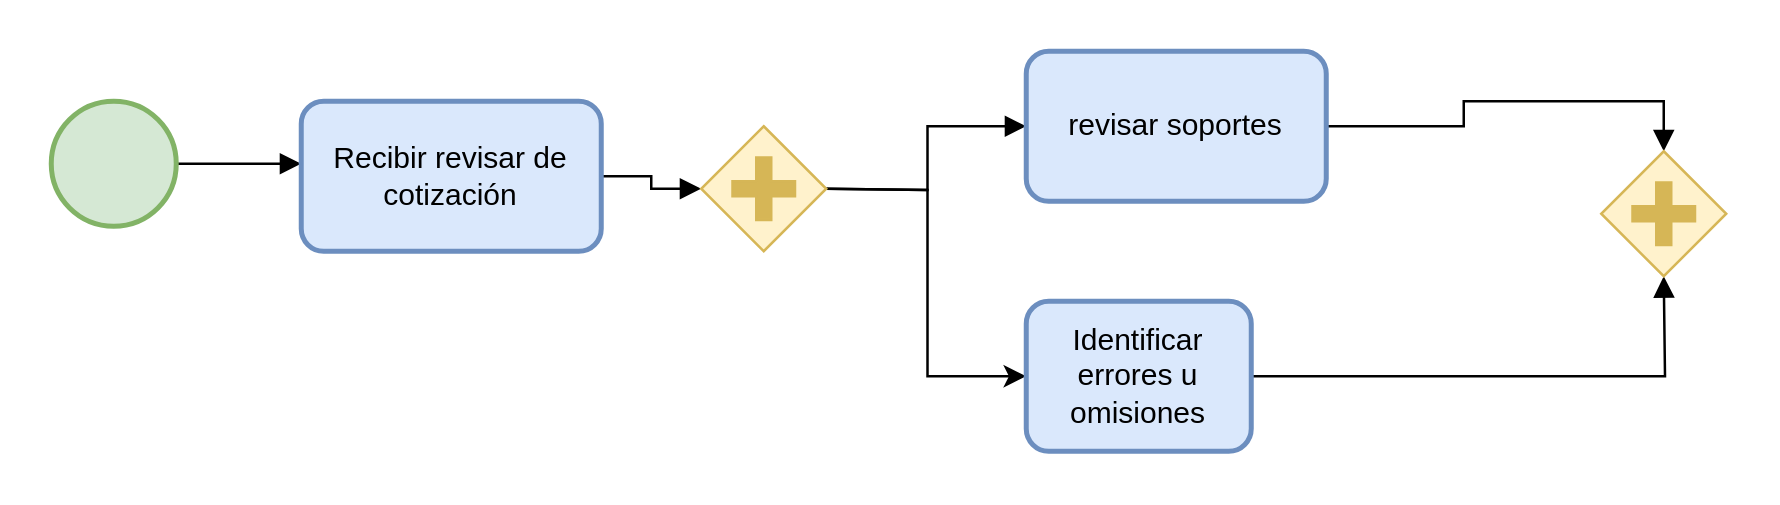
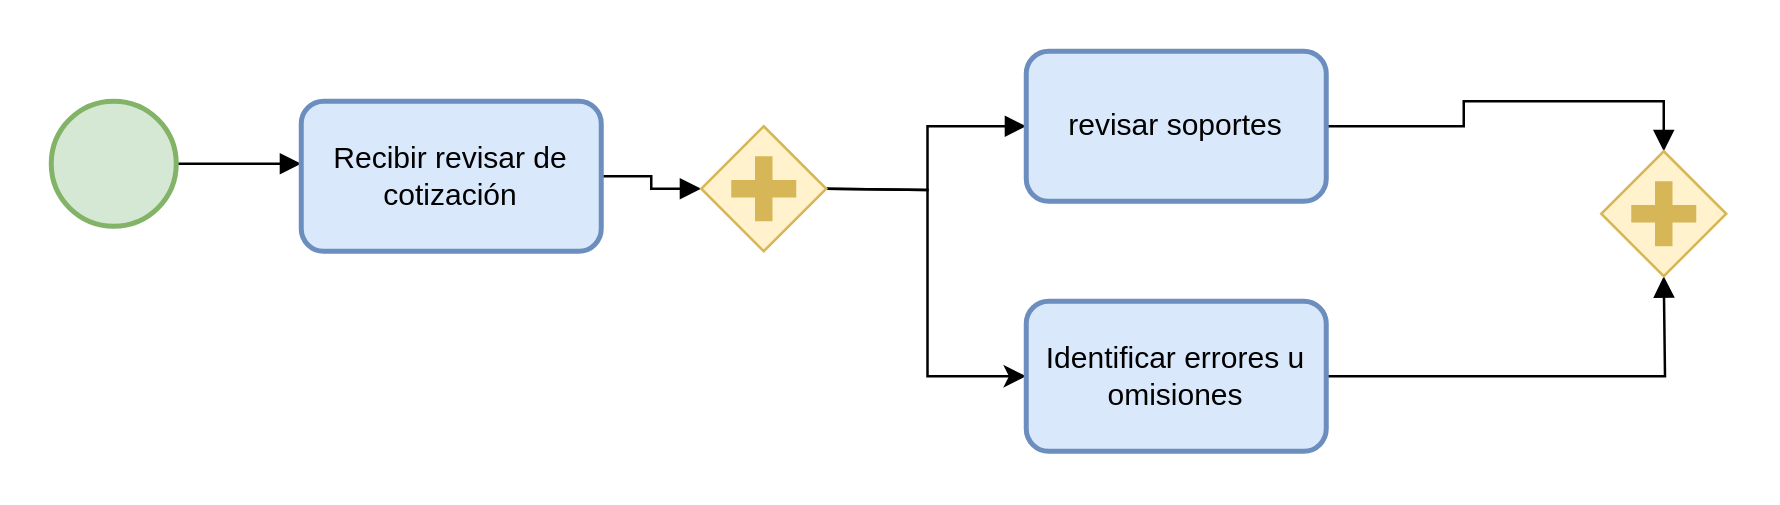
(1139, 376) -> (1176, 376)
